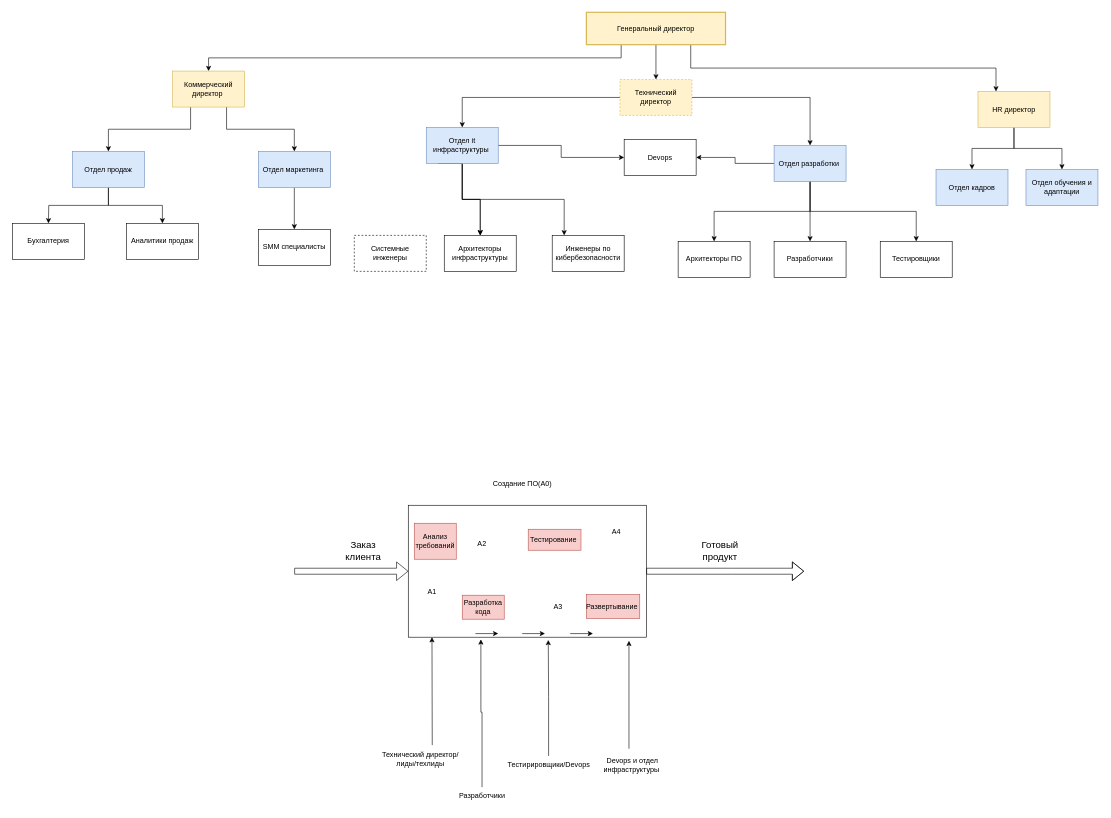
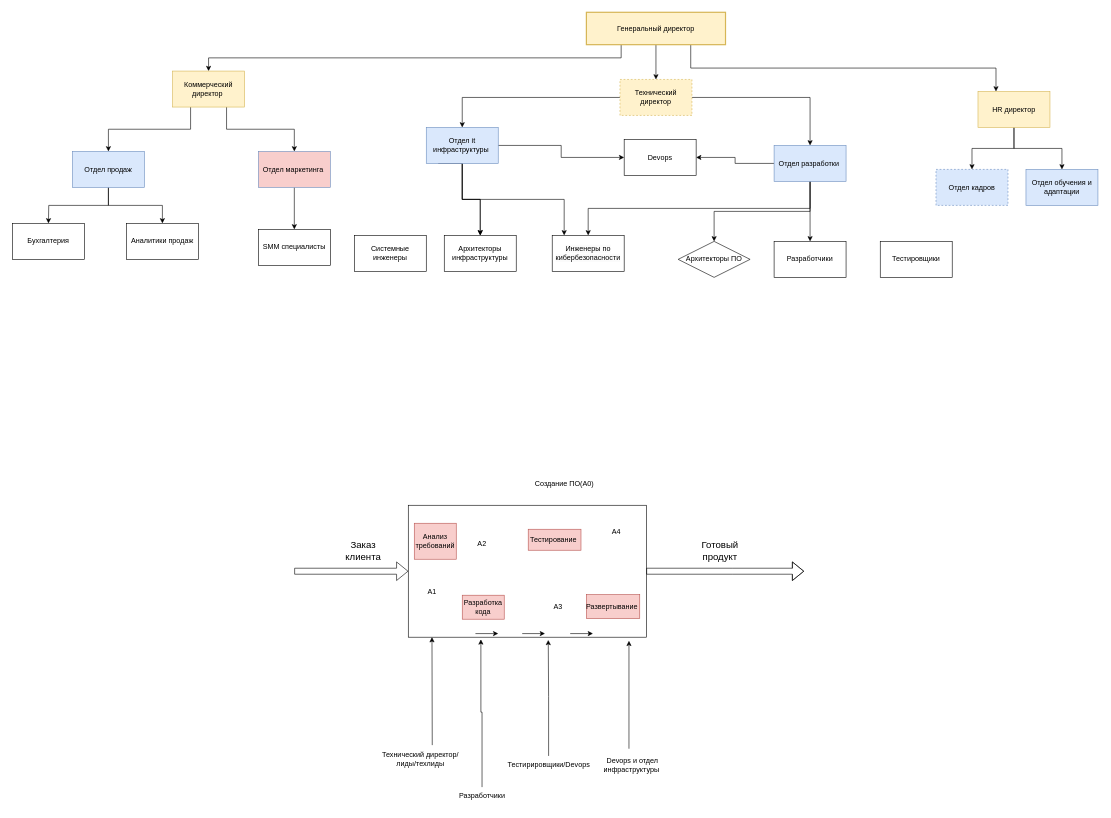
(294, 170) -> (294, 170)
(972, 188) -> (972, 188)
(864, 212) -> (698, 209)
(390, 254) -> (390, 254)
(714, 260) -> (714, 260)
(522, 485) -> (564, 485)
